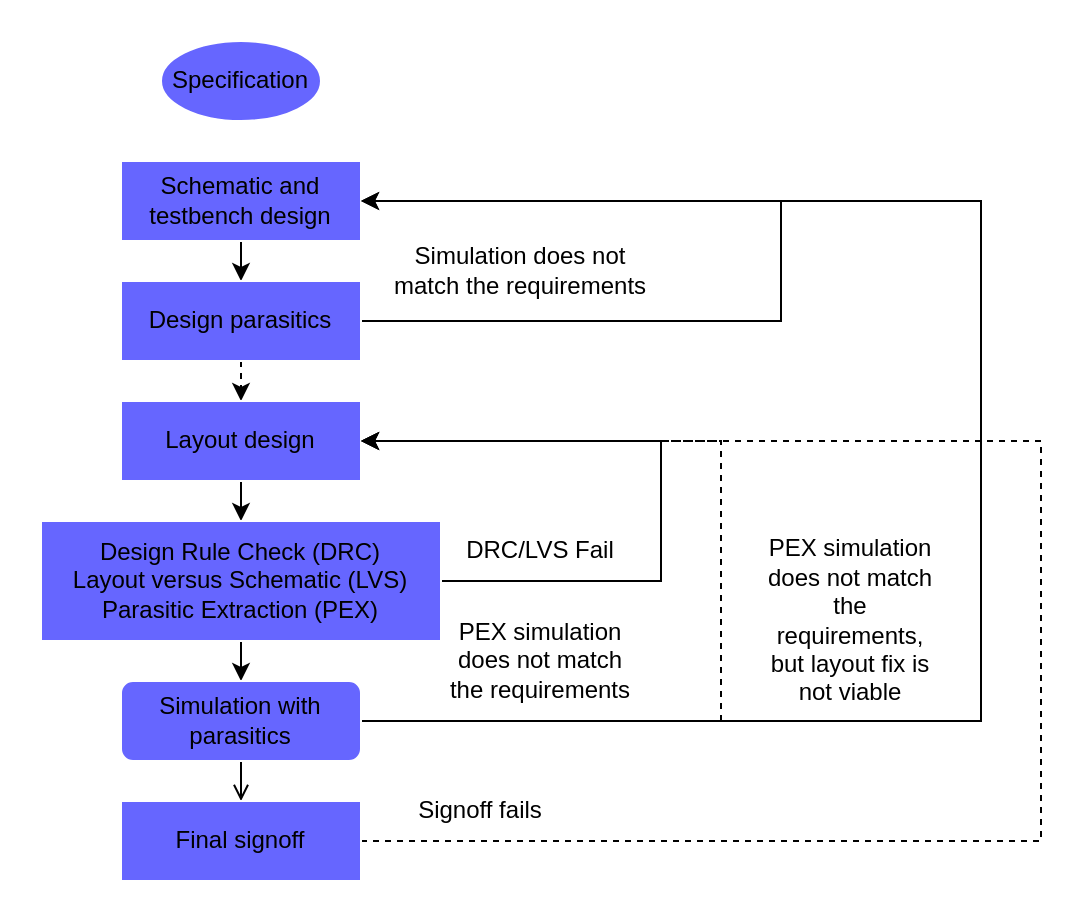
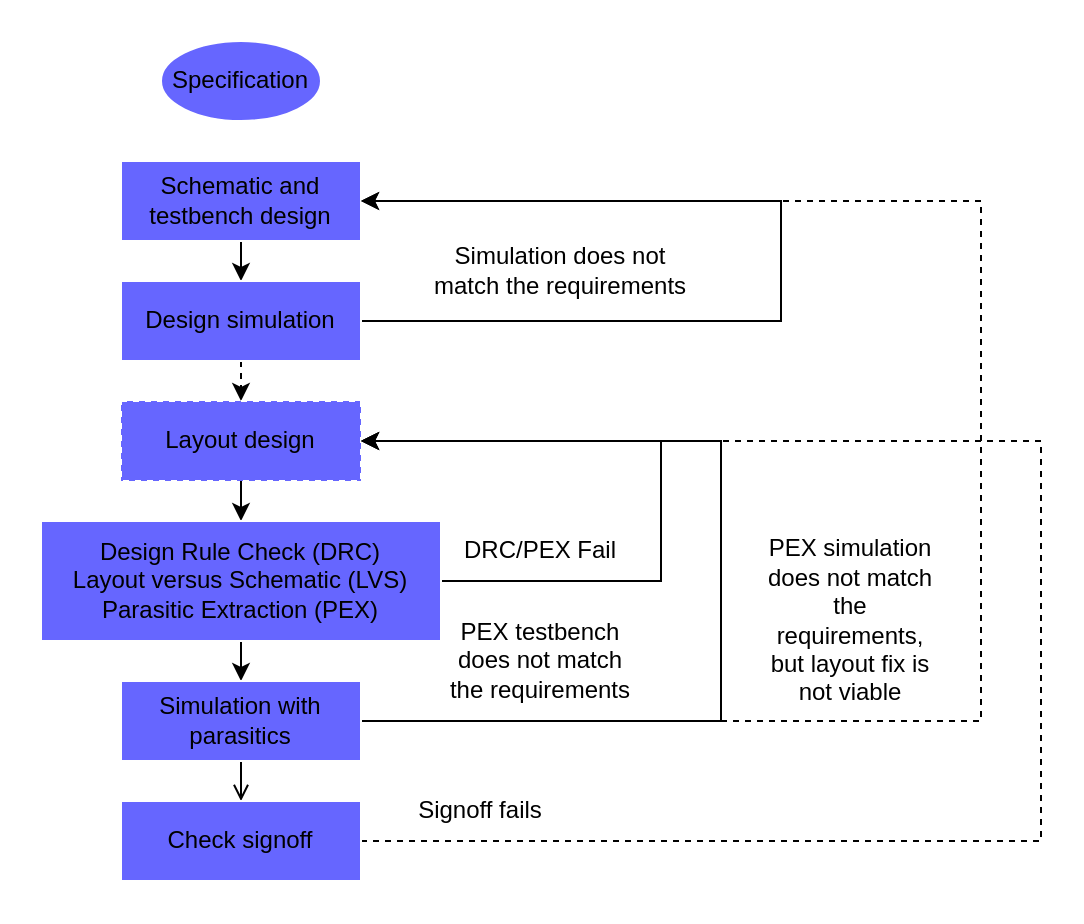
(521, 271) -> (561, 271)
(241, 321) -> (241, 321)
(241, 441) -> (241, 441)
(541, 551) -> (541, 551)
(721, 580) -> (721, 580)
(541, 661) -> (541, 661)
(981, 711) -> (981, 711)
(241, 721) -> (241, 721)
(241, 841) -> (241, 841)
